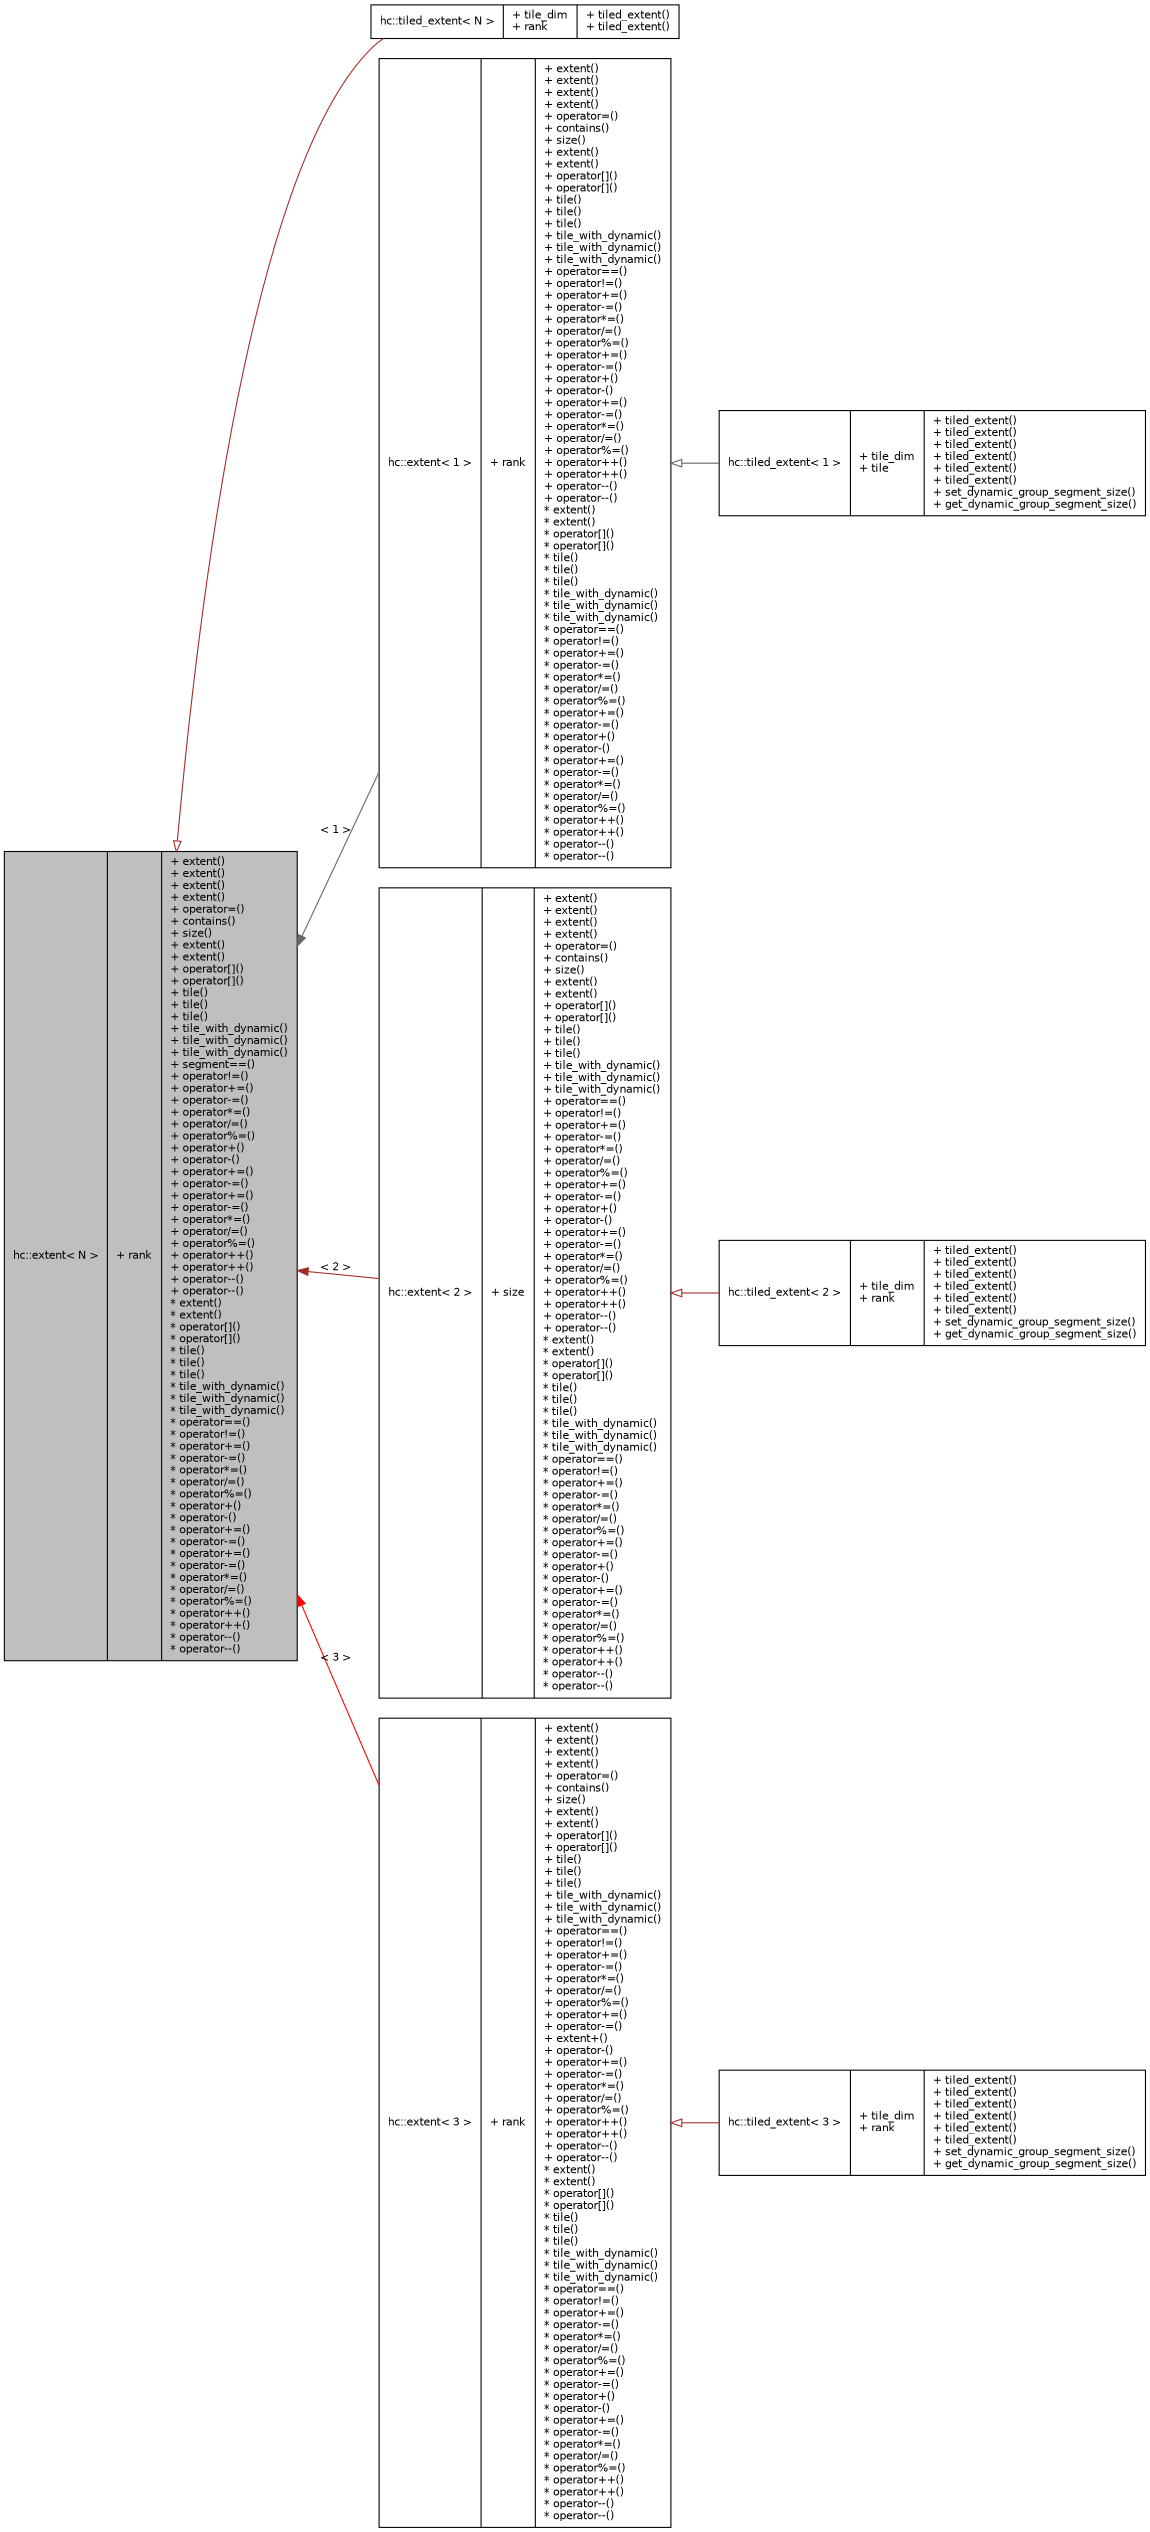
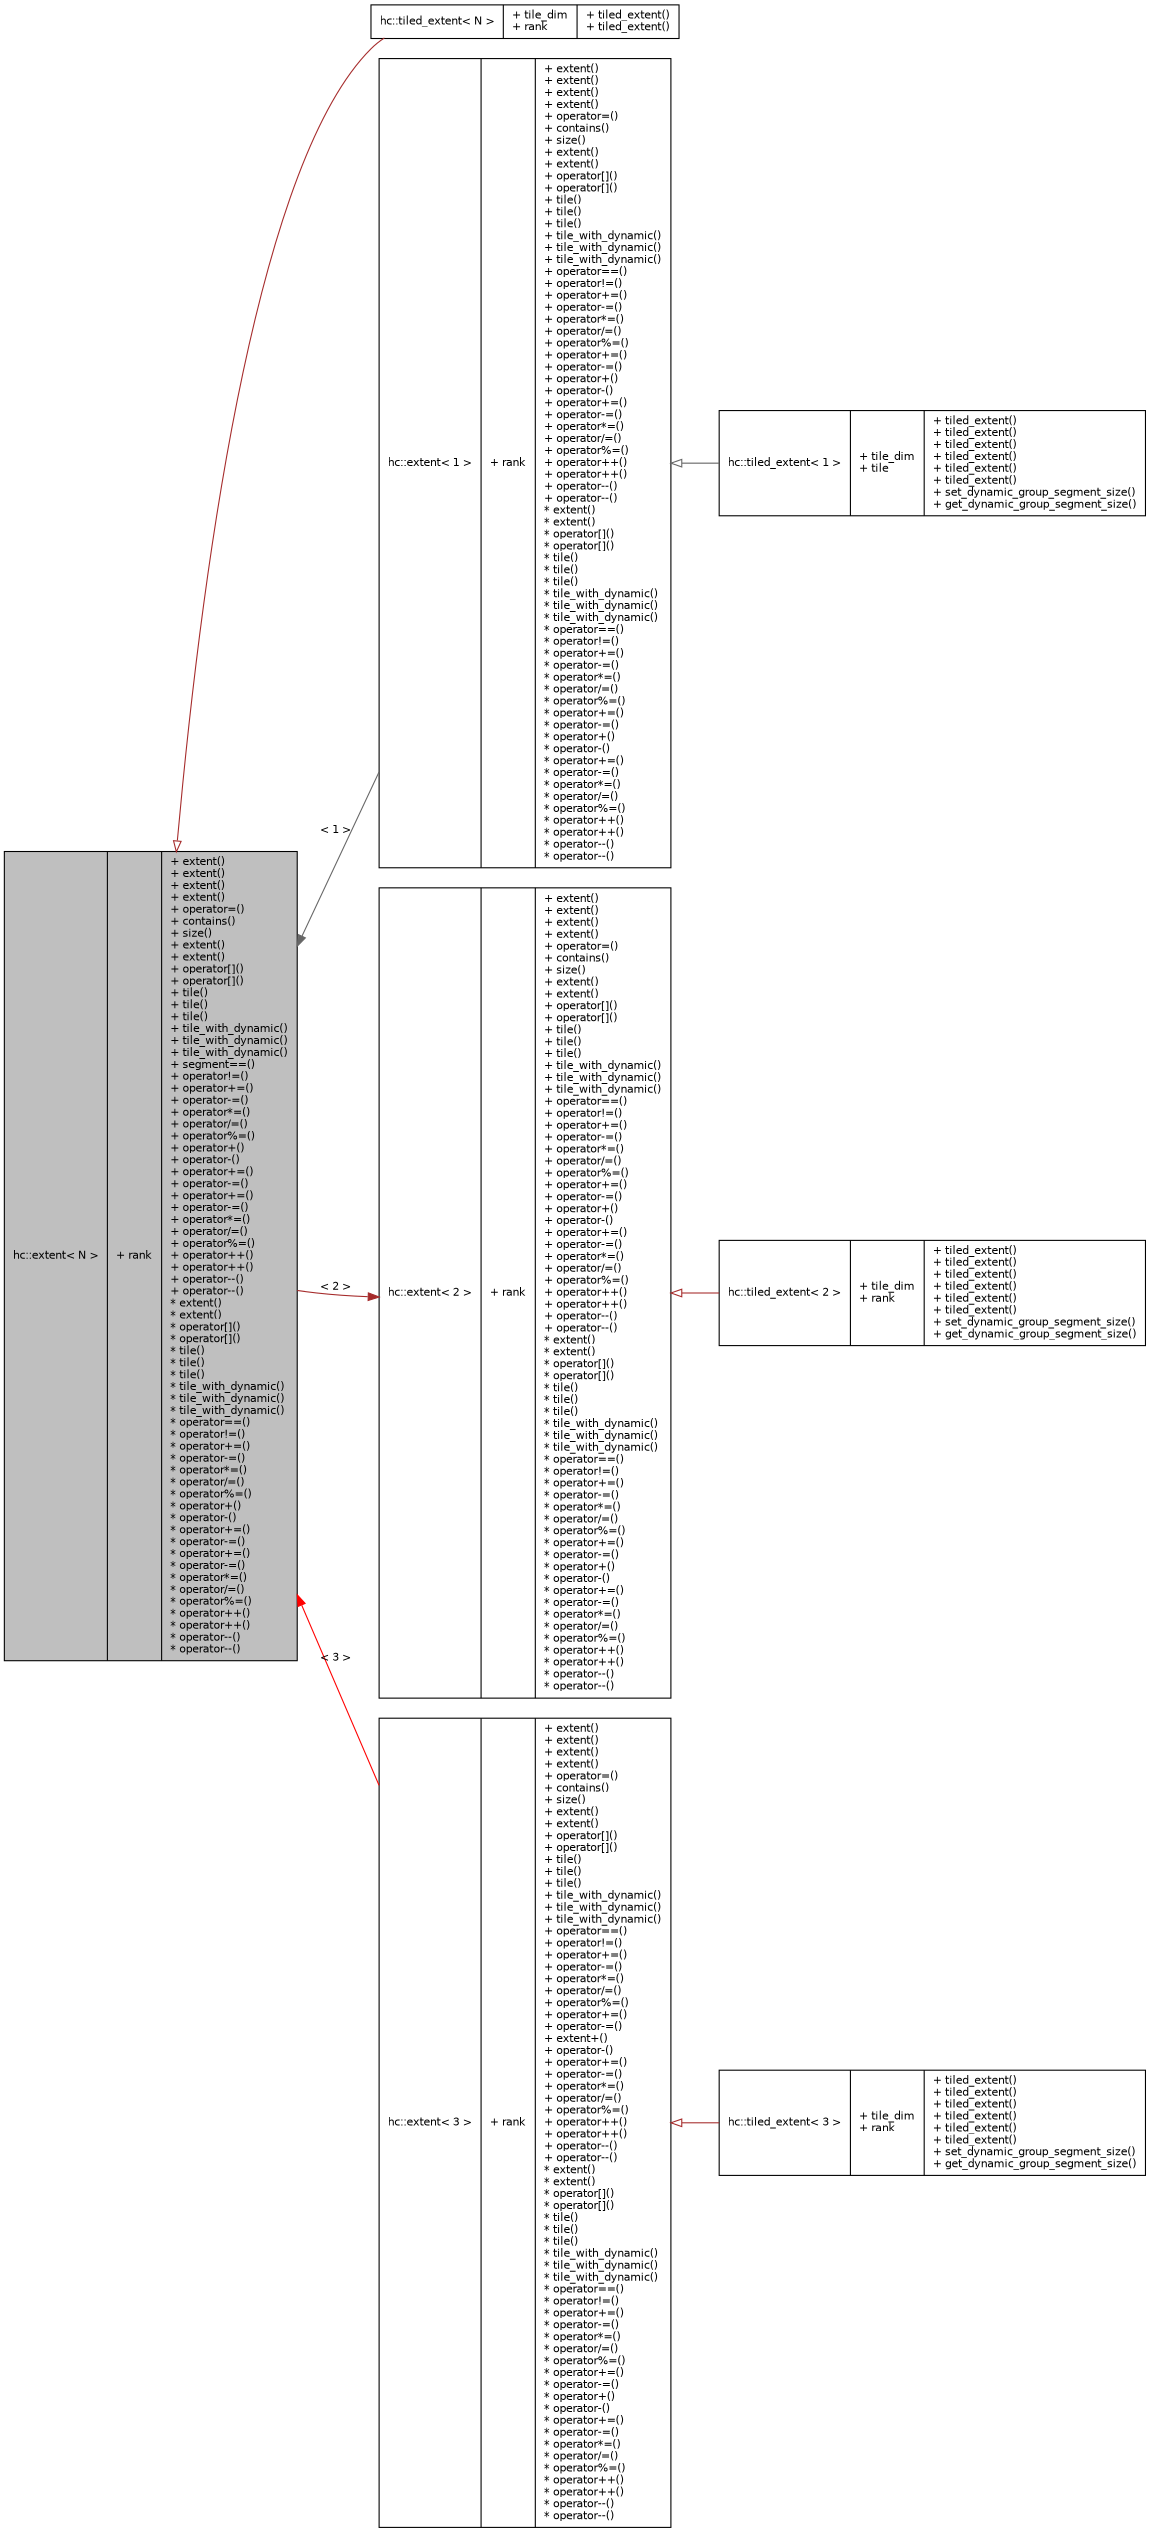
(344, 1275) -> (332, 1295)
(508, 1292) -> (508, 1292)
